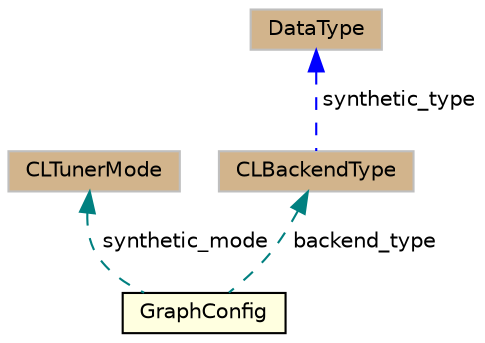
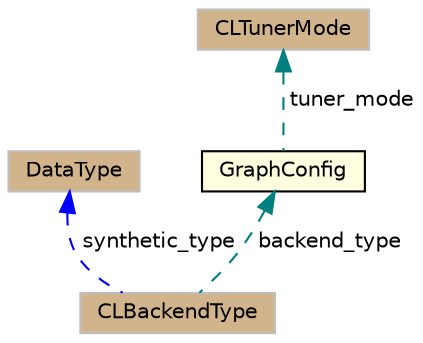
(183, 242) -> (349, 100)
(268, 256) -> (236, 255)
